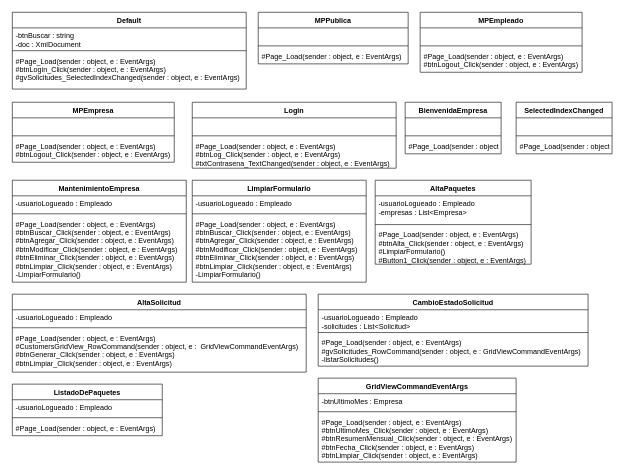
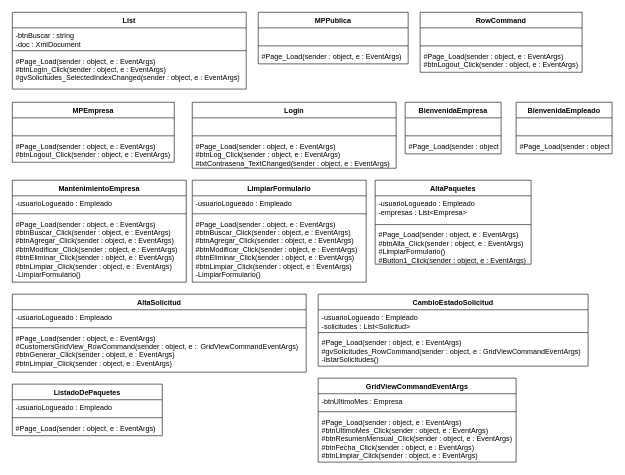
(129, 20) -> (129, 20)
(501, 20) -> (501, 20)
(564, 110) -> (564, 110)
